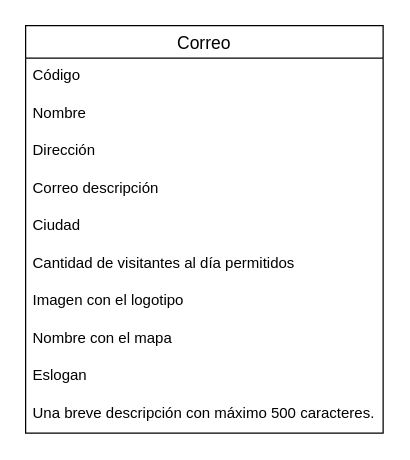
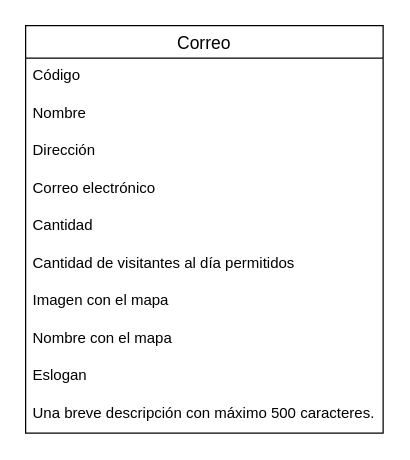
(102, 188) -> (102, 188)
(56, 225) -> (64, 225)
(113, 300) -> (100, 300)
